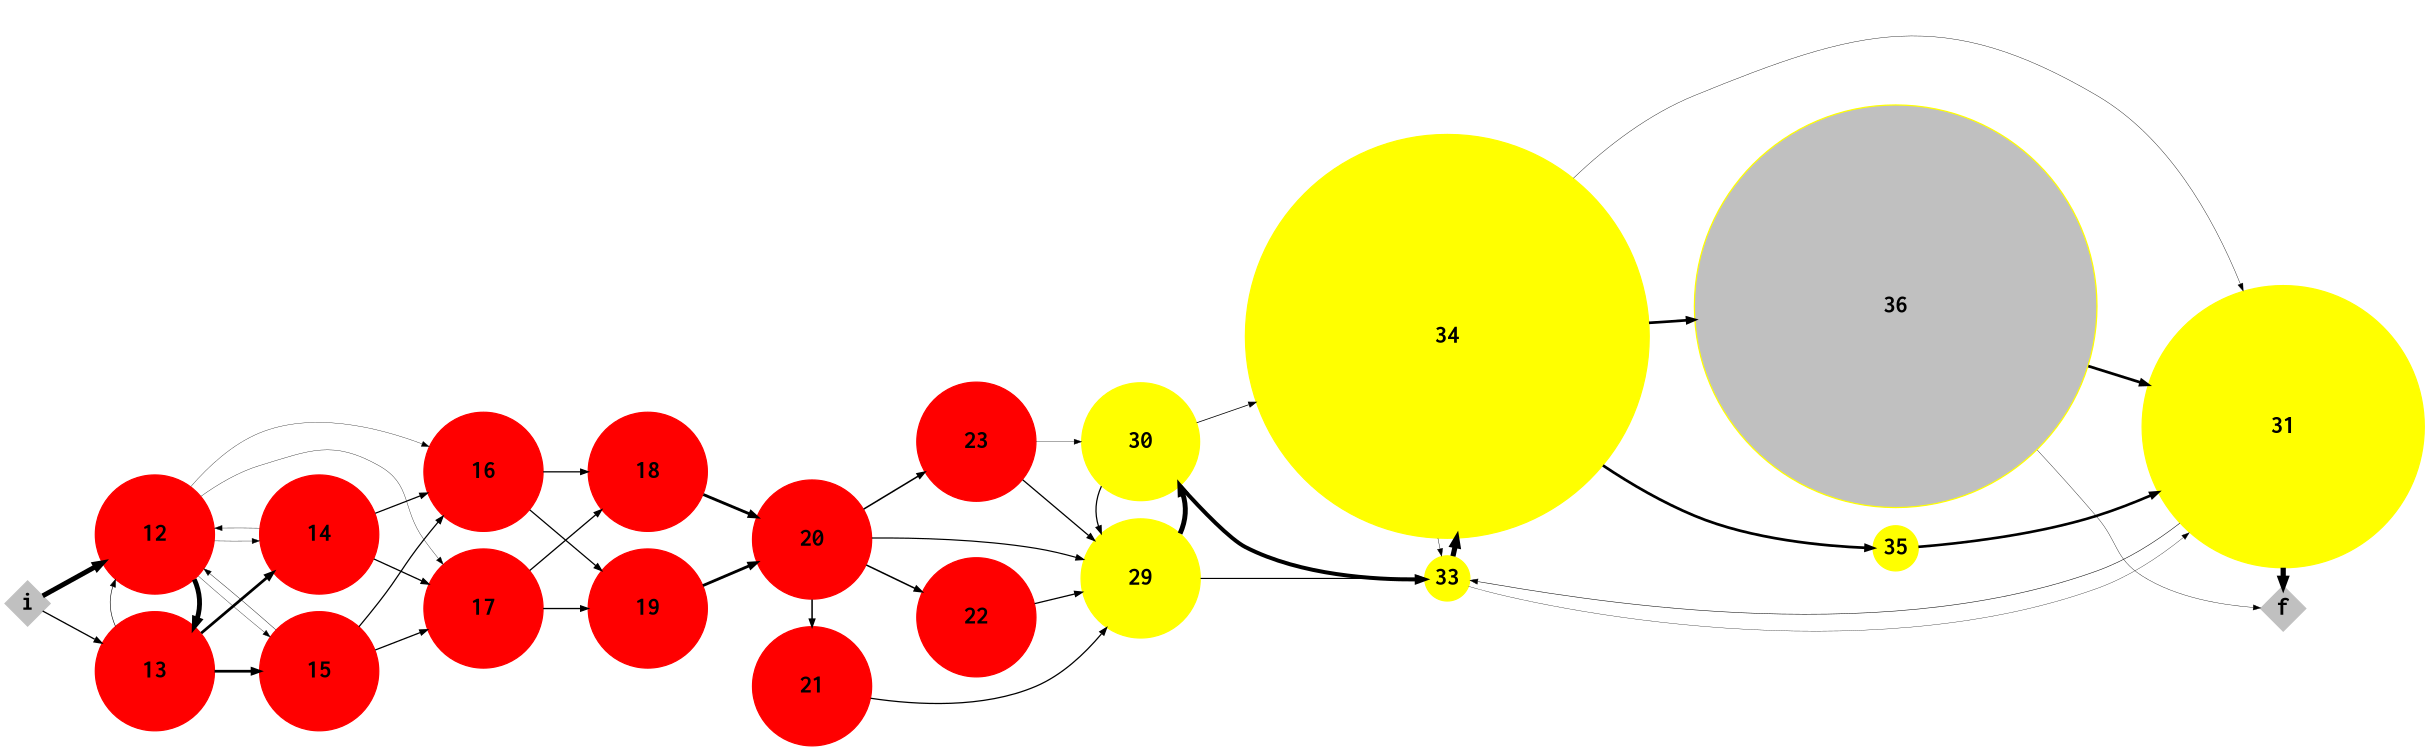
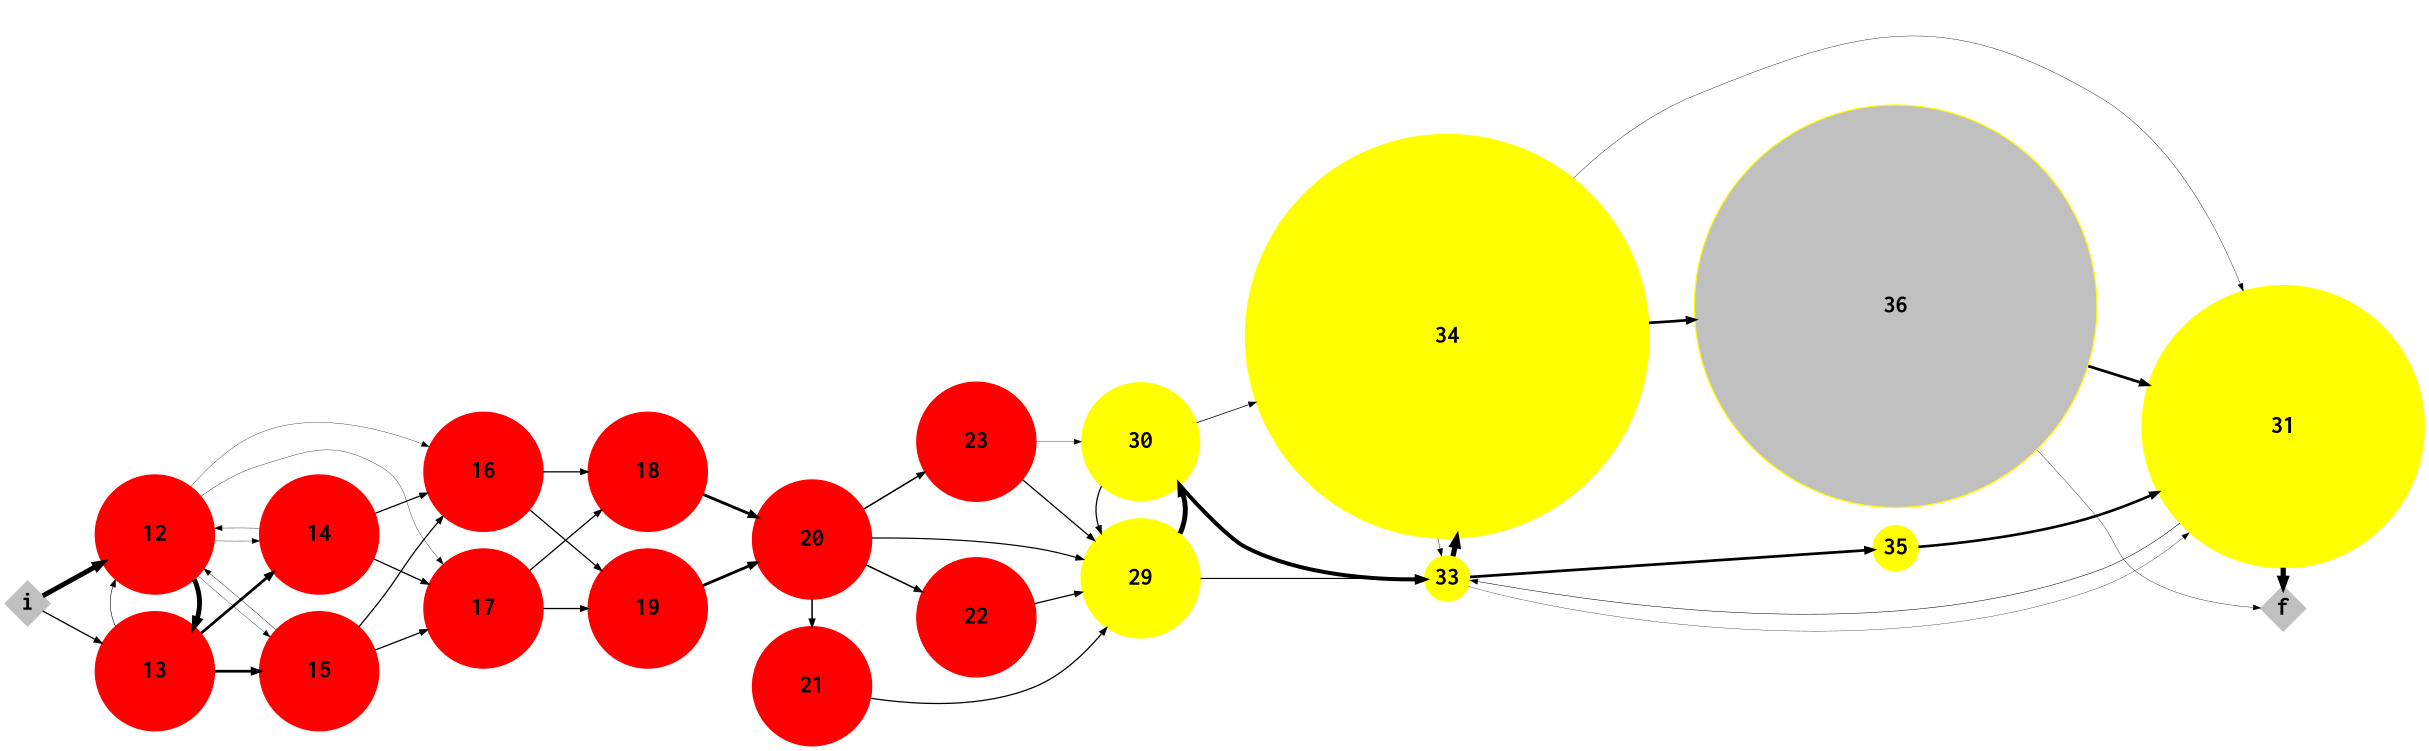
(1728, 527) -> (1668, 564)
